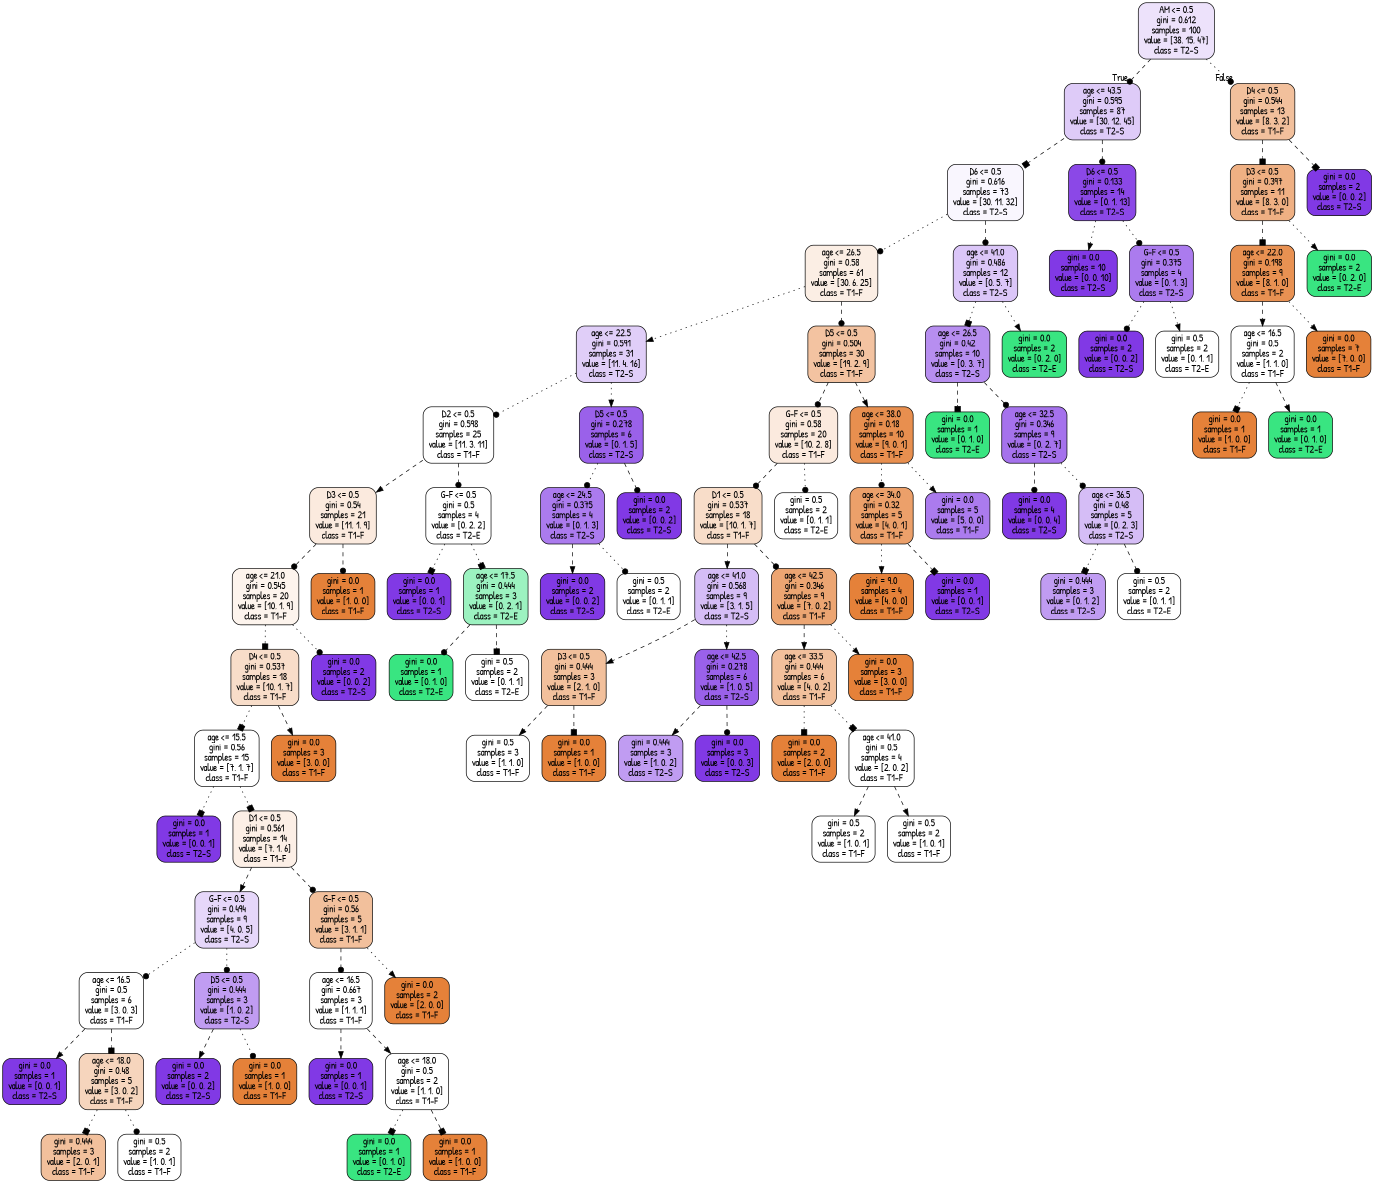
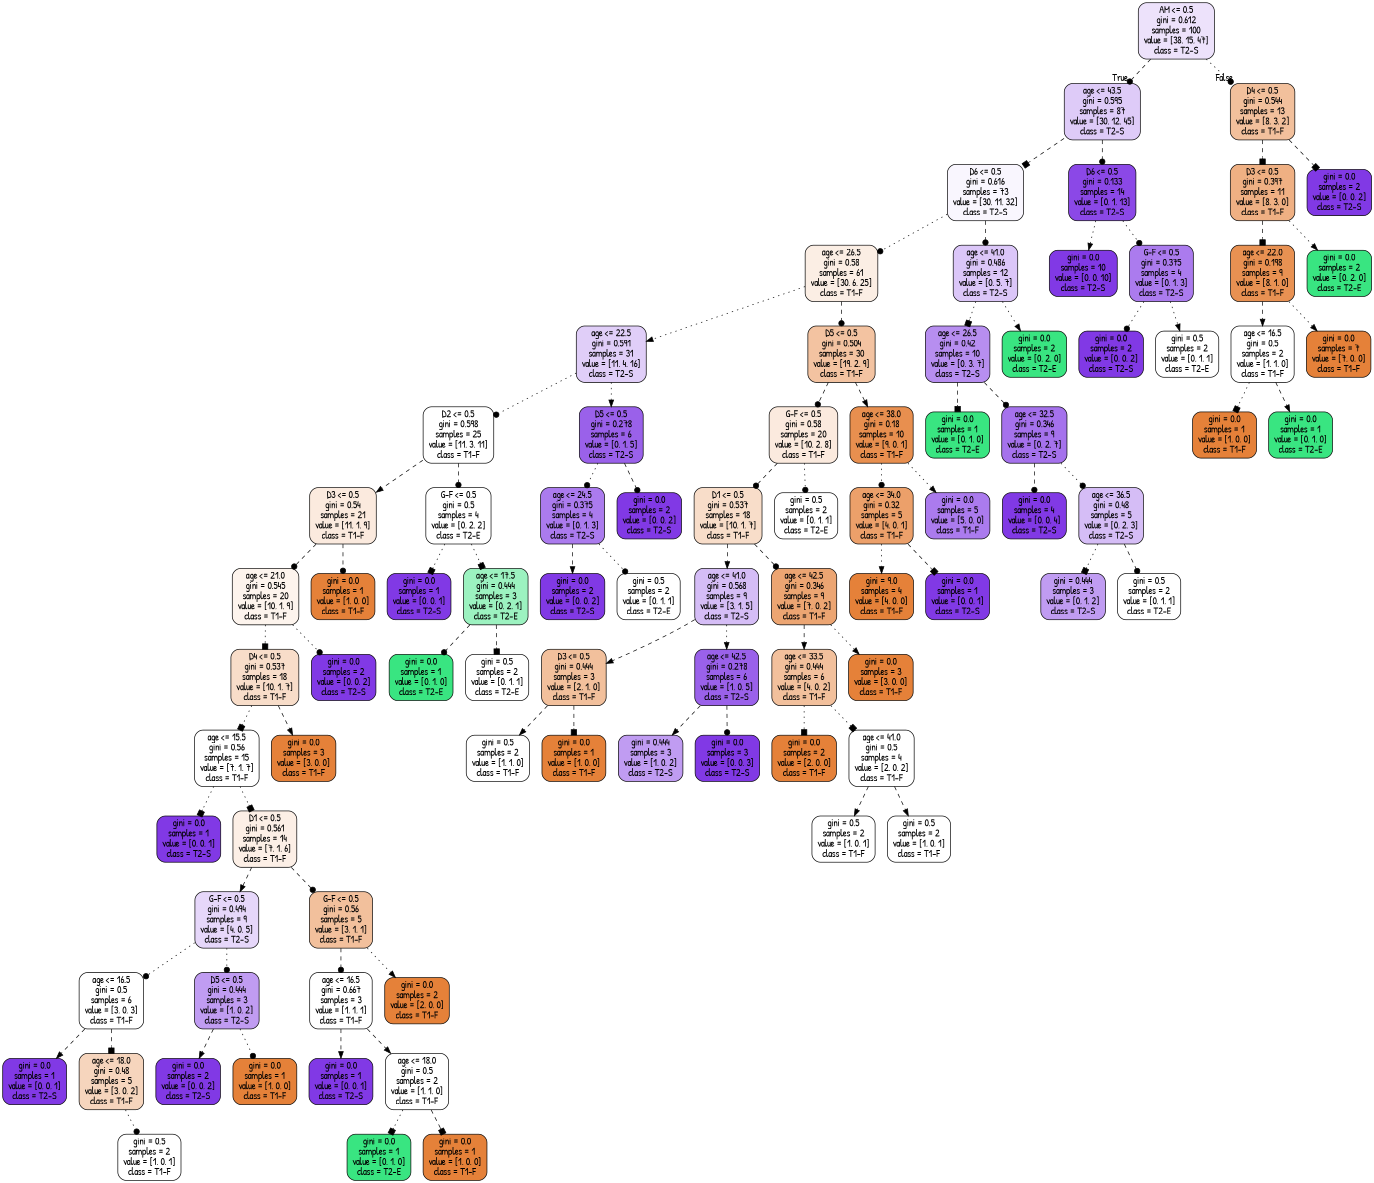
(498, 758) -> (498, 758)
(73, 1157) -> none
